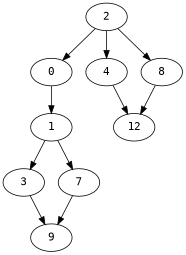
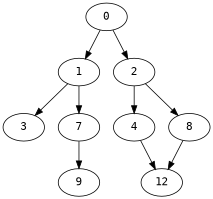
(82, 42) -> (119, 41)
(36, 207) -> none
